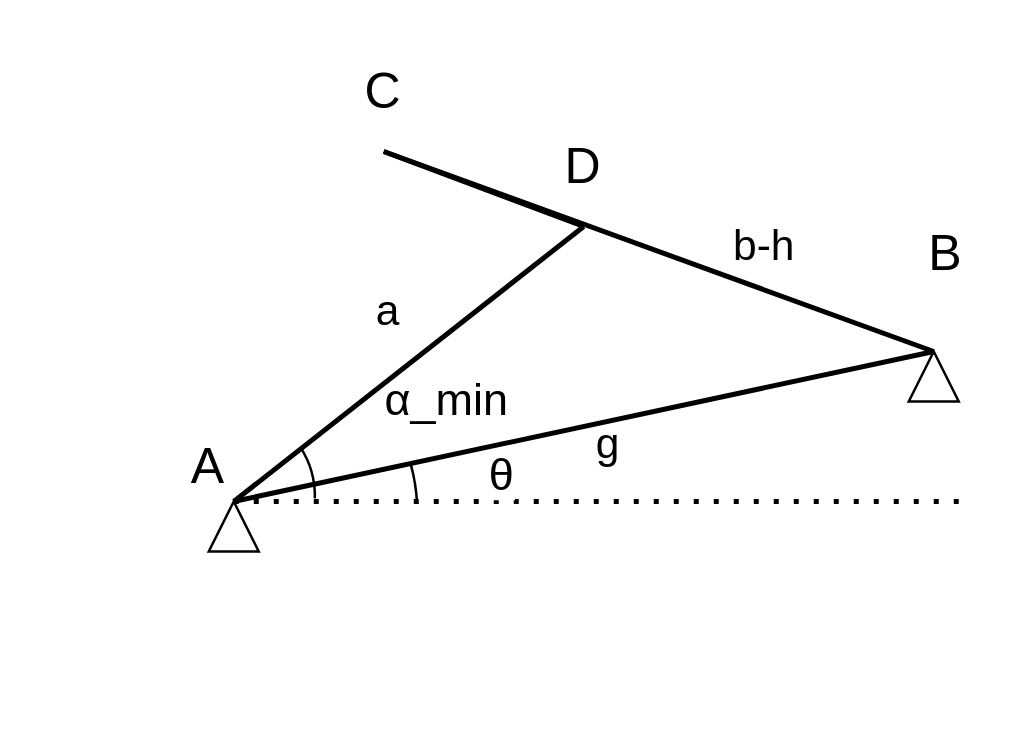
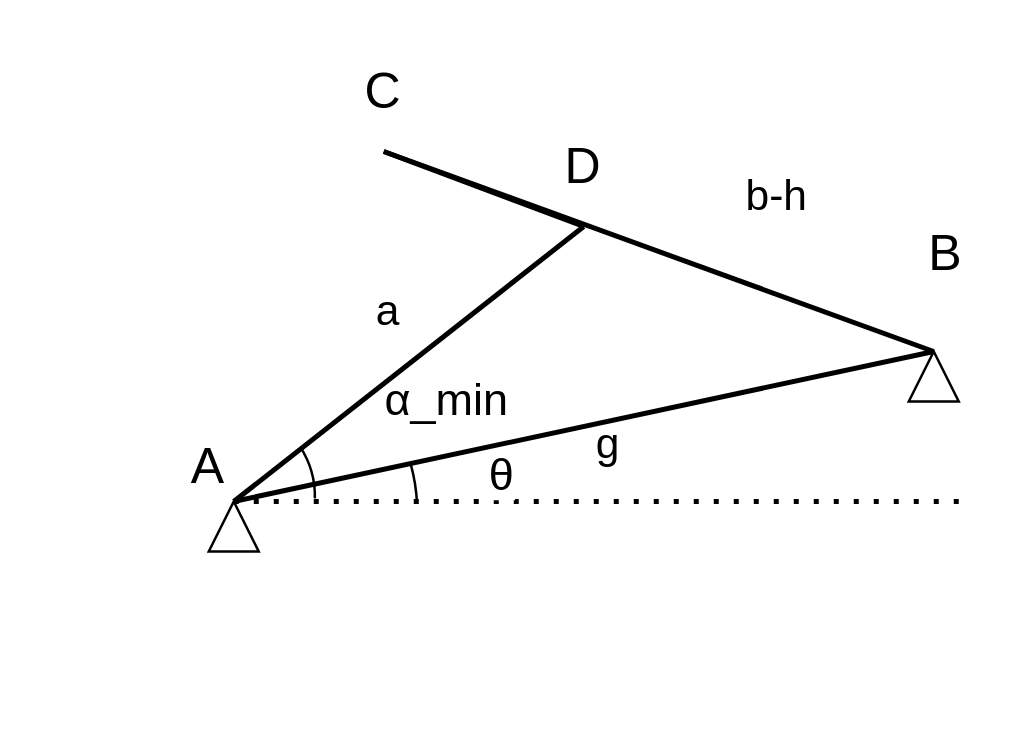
(765, 249) -> (778, 199)
